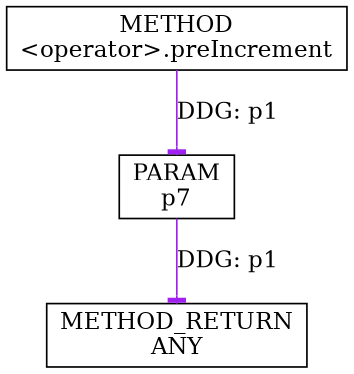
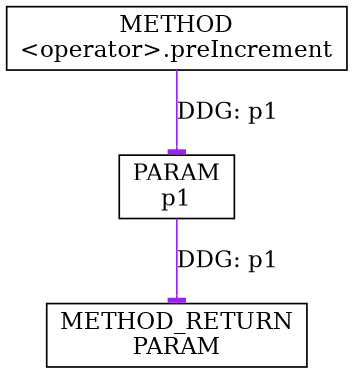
(177, 198) -> (177, 198)
(177, 347) -> (177, 347)
